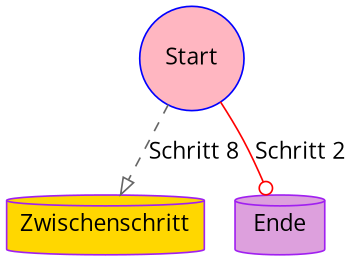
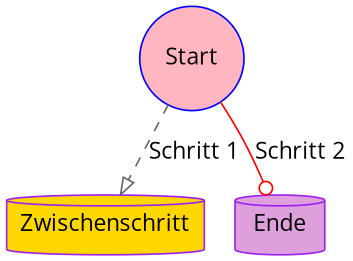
(194, 153) -> (194, 153)
